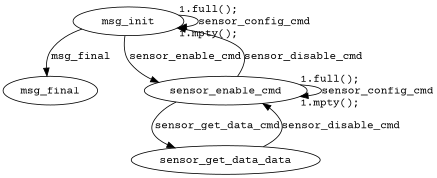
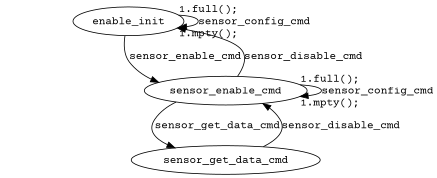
(128, 21) -> (128, 21)
(50, 91) -> none
(226, 160) -> (226, 160)
